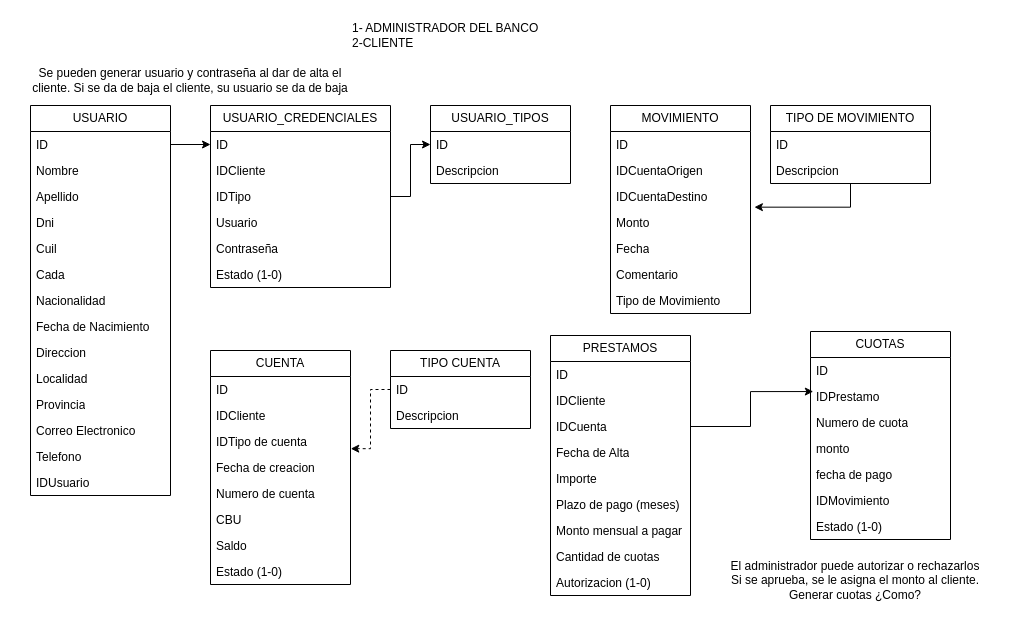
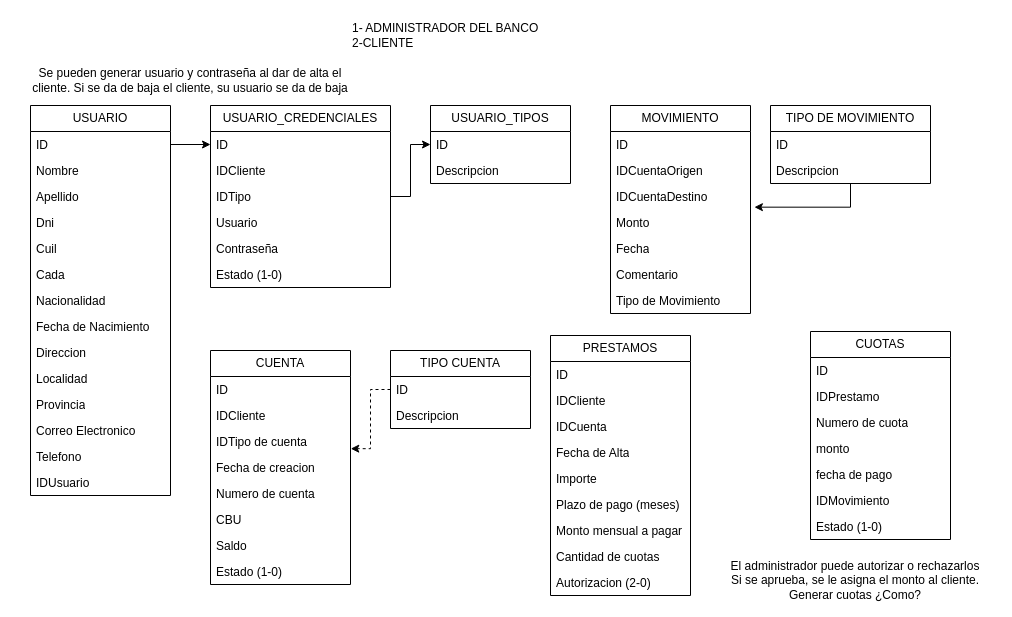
(751, 411) -> none
(612, 584) -> (612, 584)
